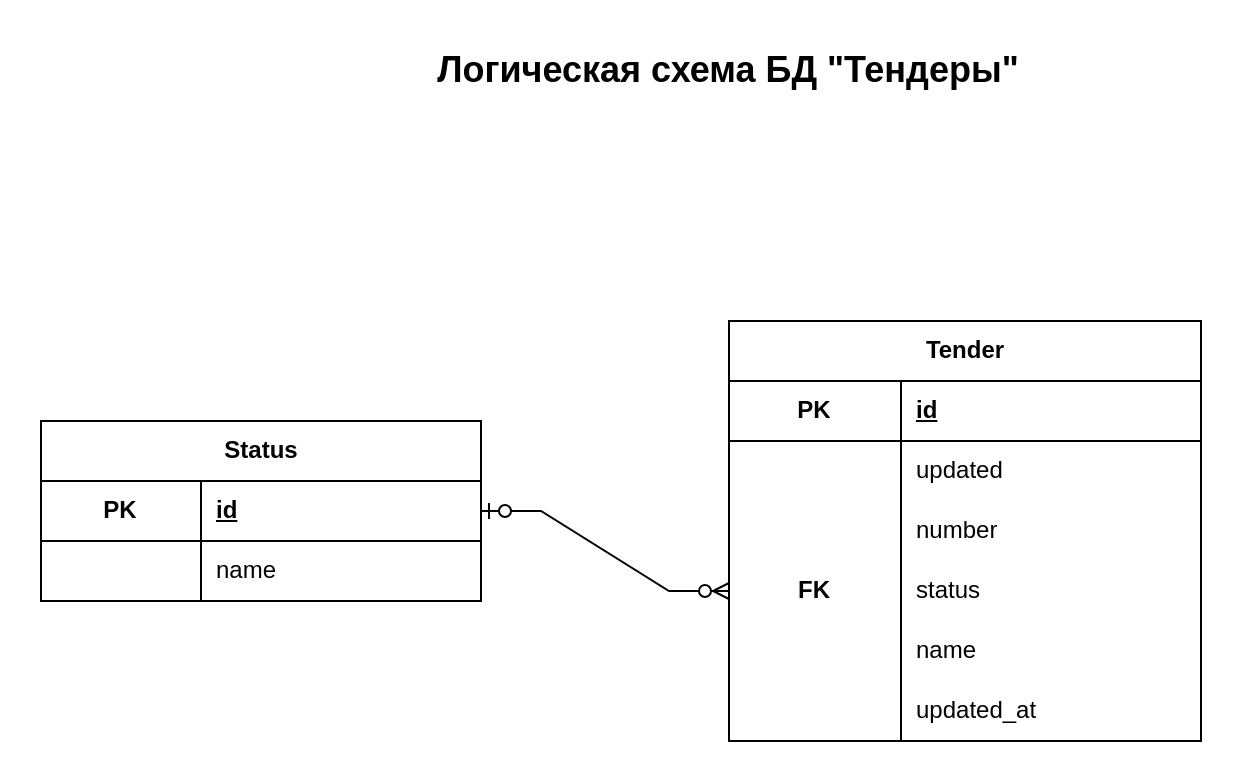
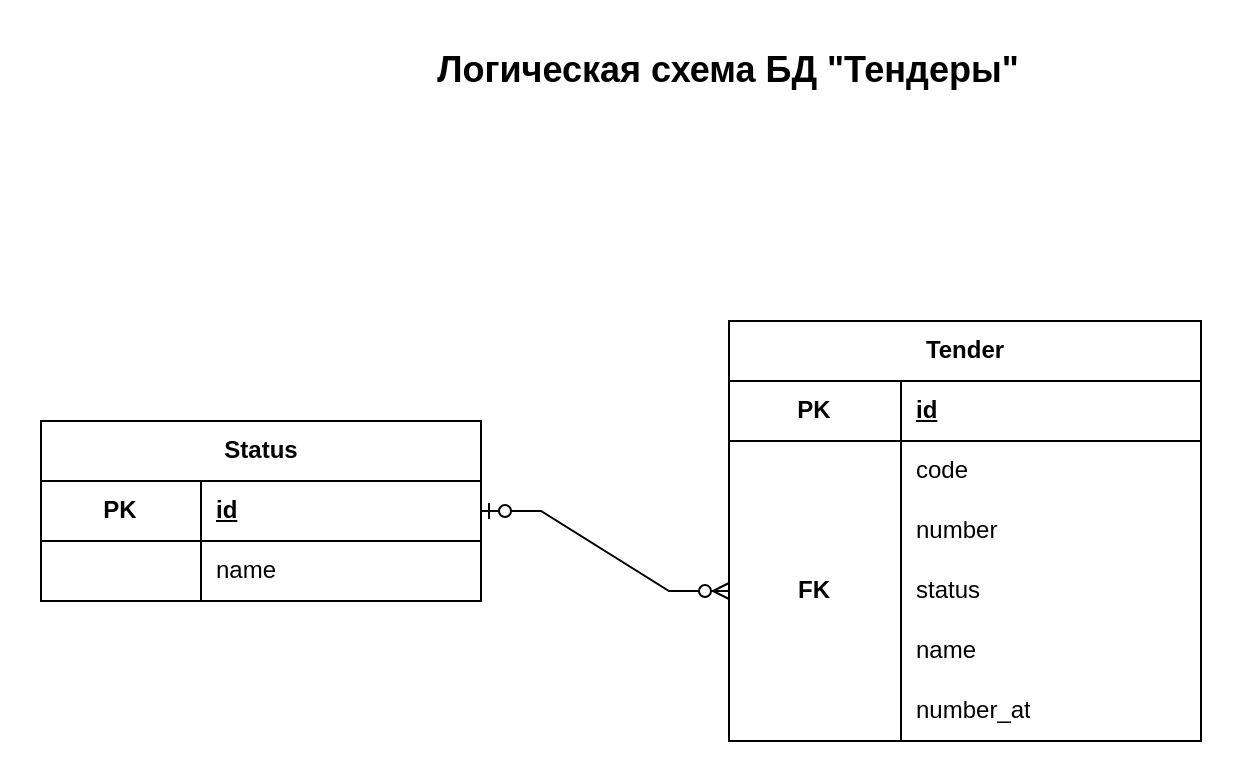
(964, 471) -> (944, 471)
(984, 711) -> (977, 711)
